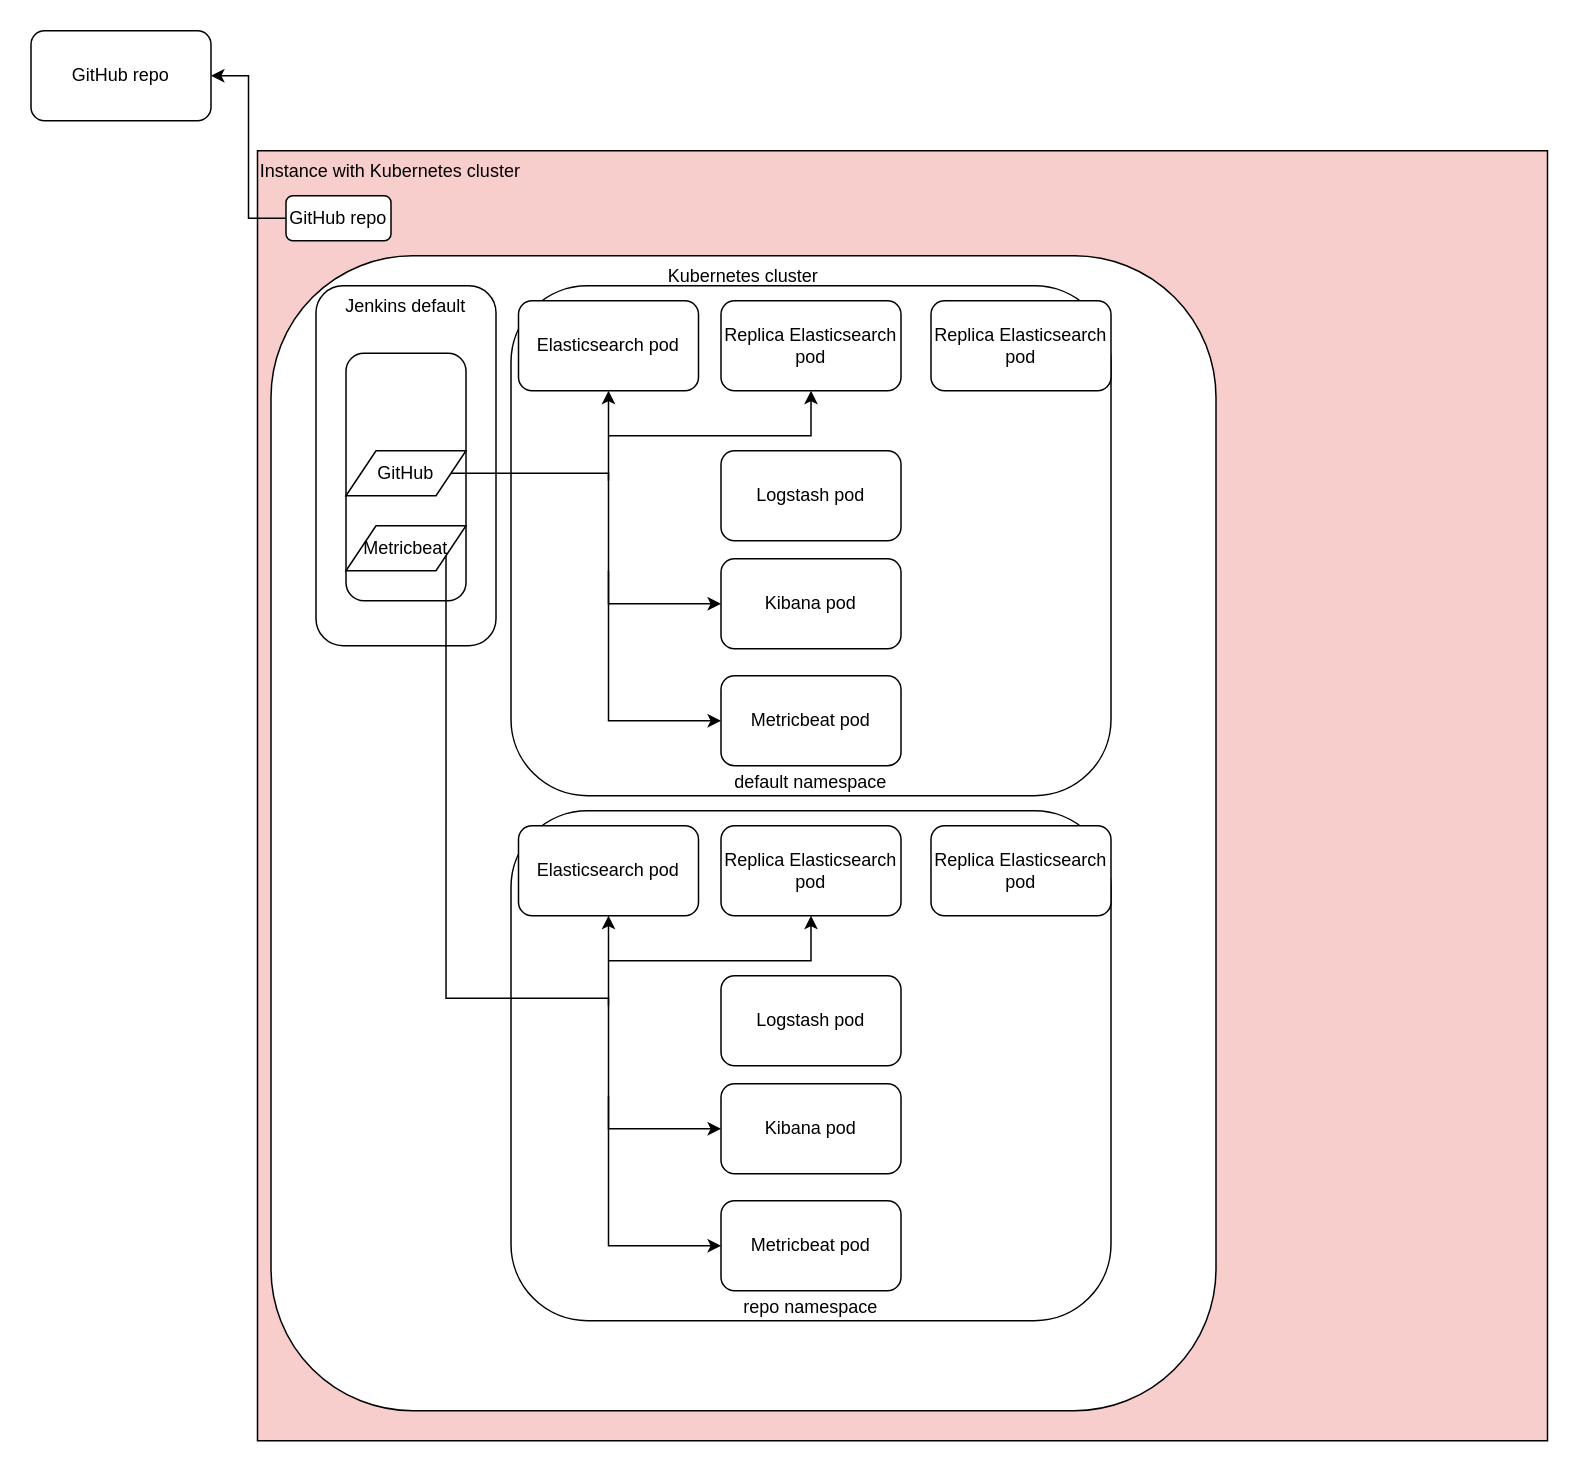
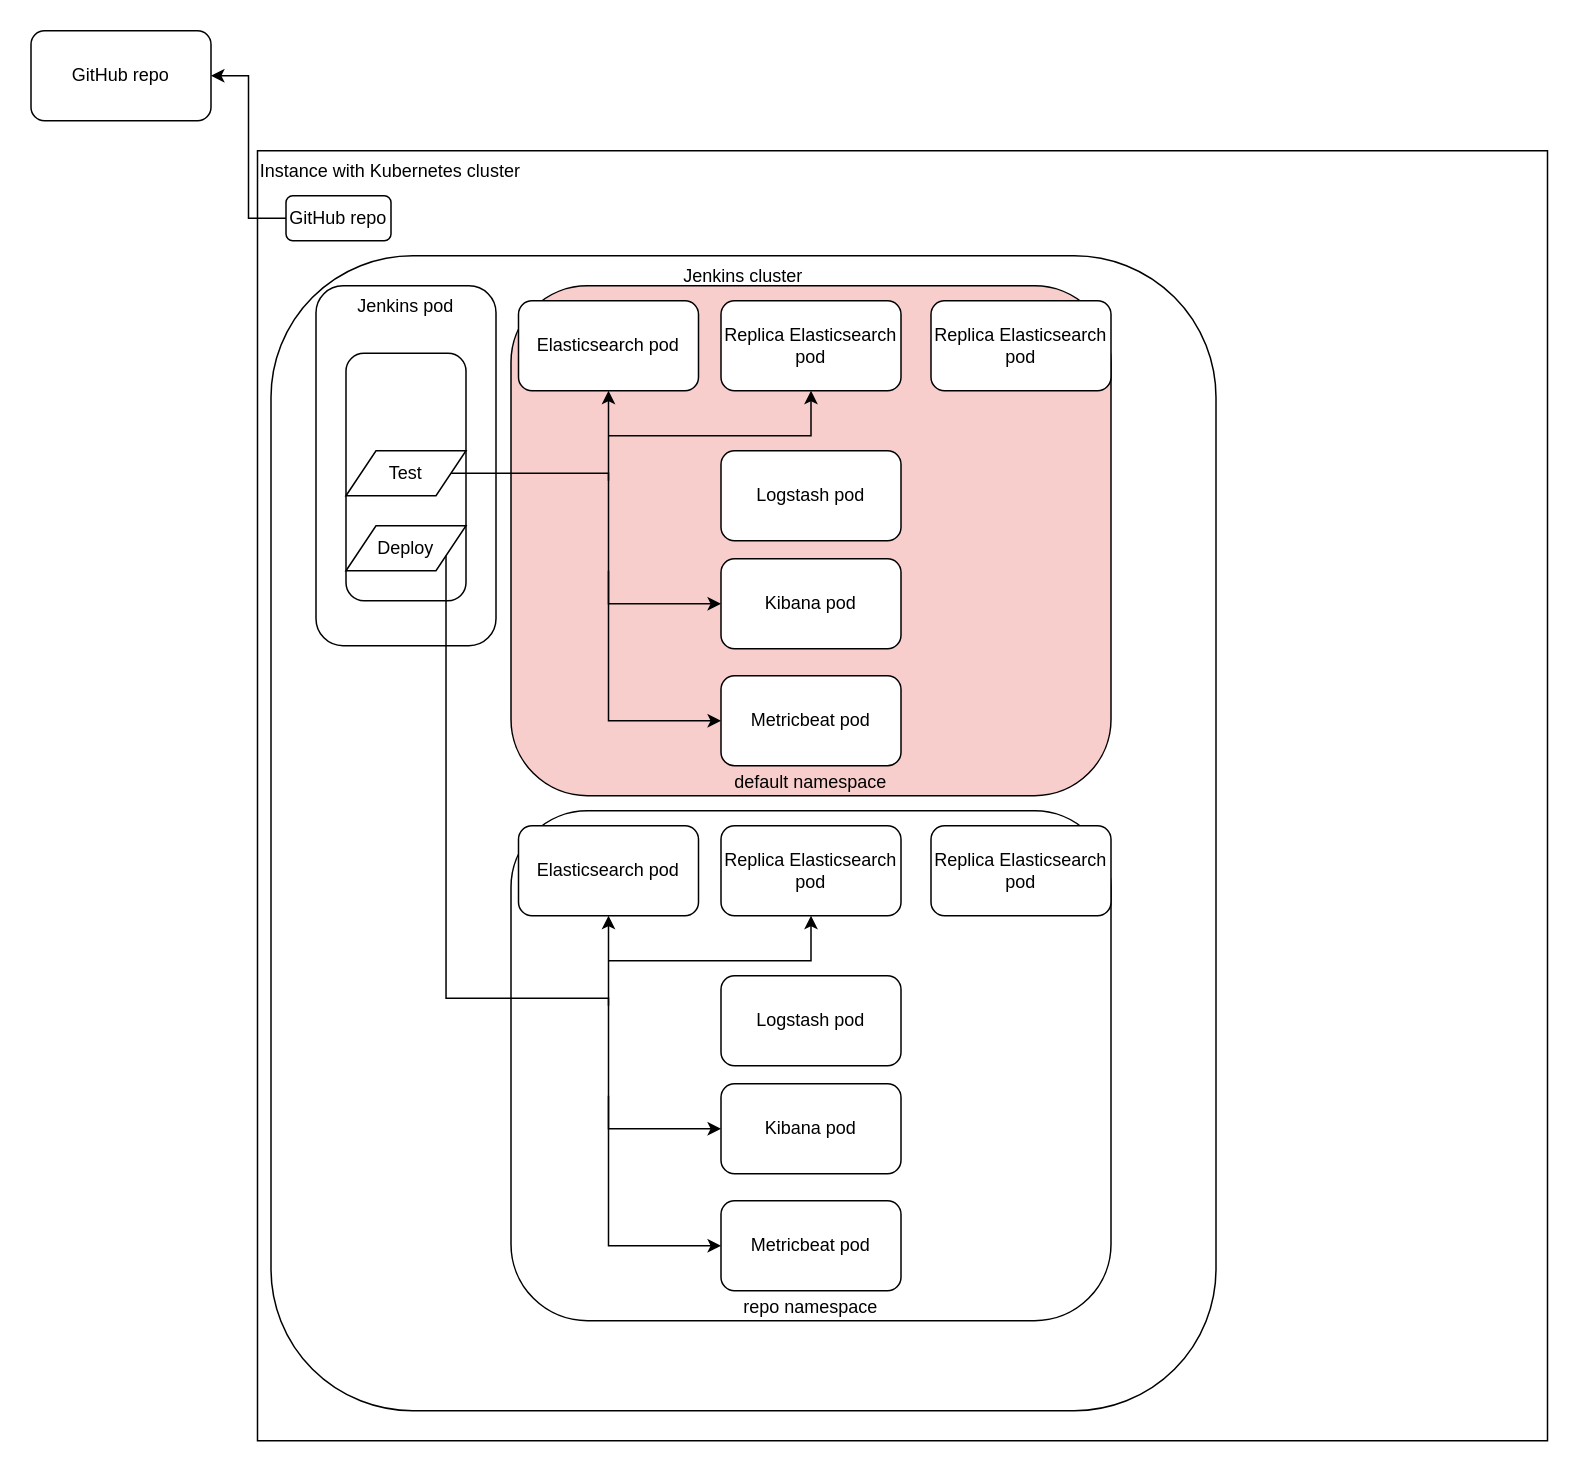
(410, 172) -> (410, 172)
(743, 277) -> (743, 277)
(406, 307) -> (406, 307)
(406, 473) -> (406, 473)
(406, 548) -> (406, 548)
(811, 780) -> (811, 780)
